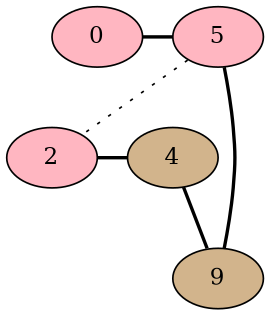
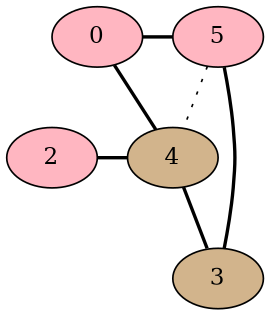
none -> (135, 97)
(135, 97) -> (196, 97)
(218, 279) -> (218, 279)
